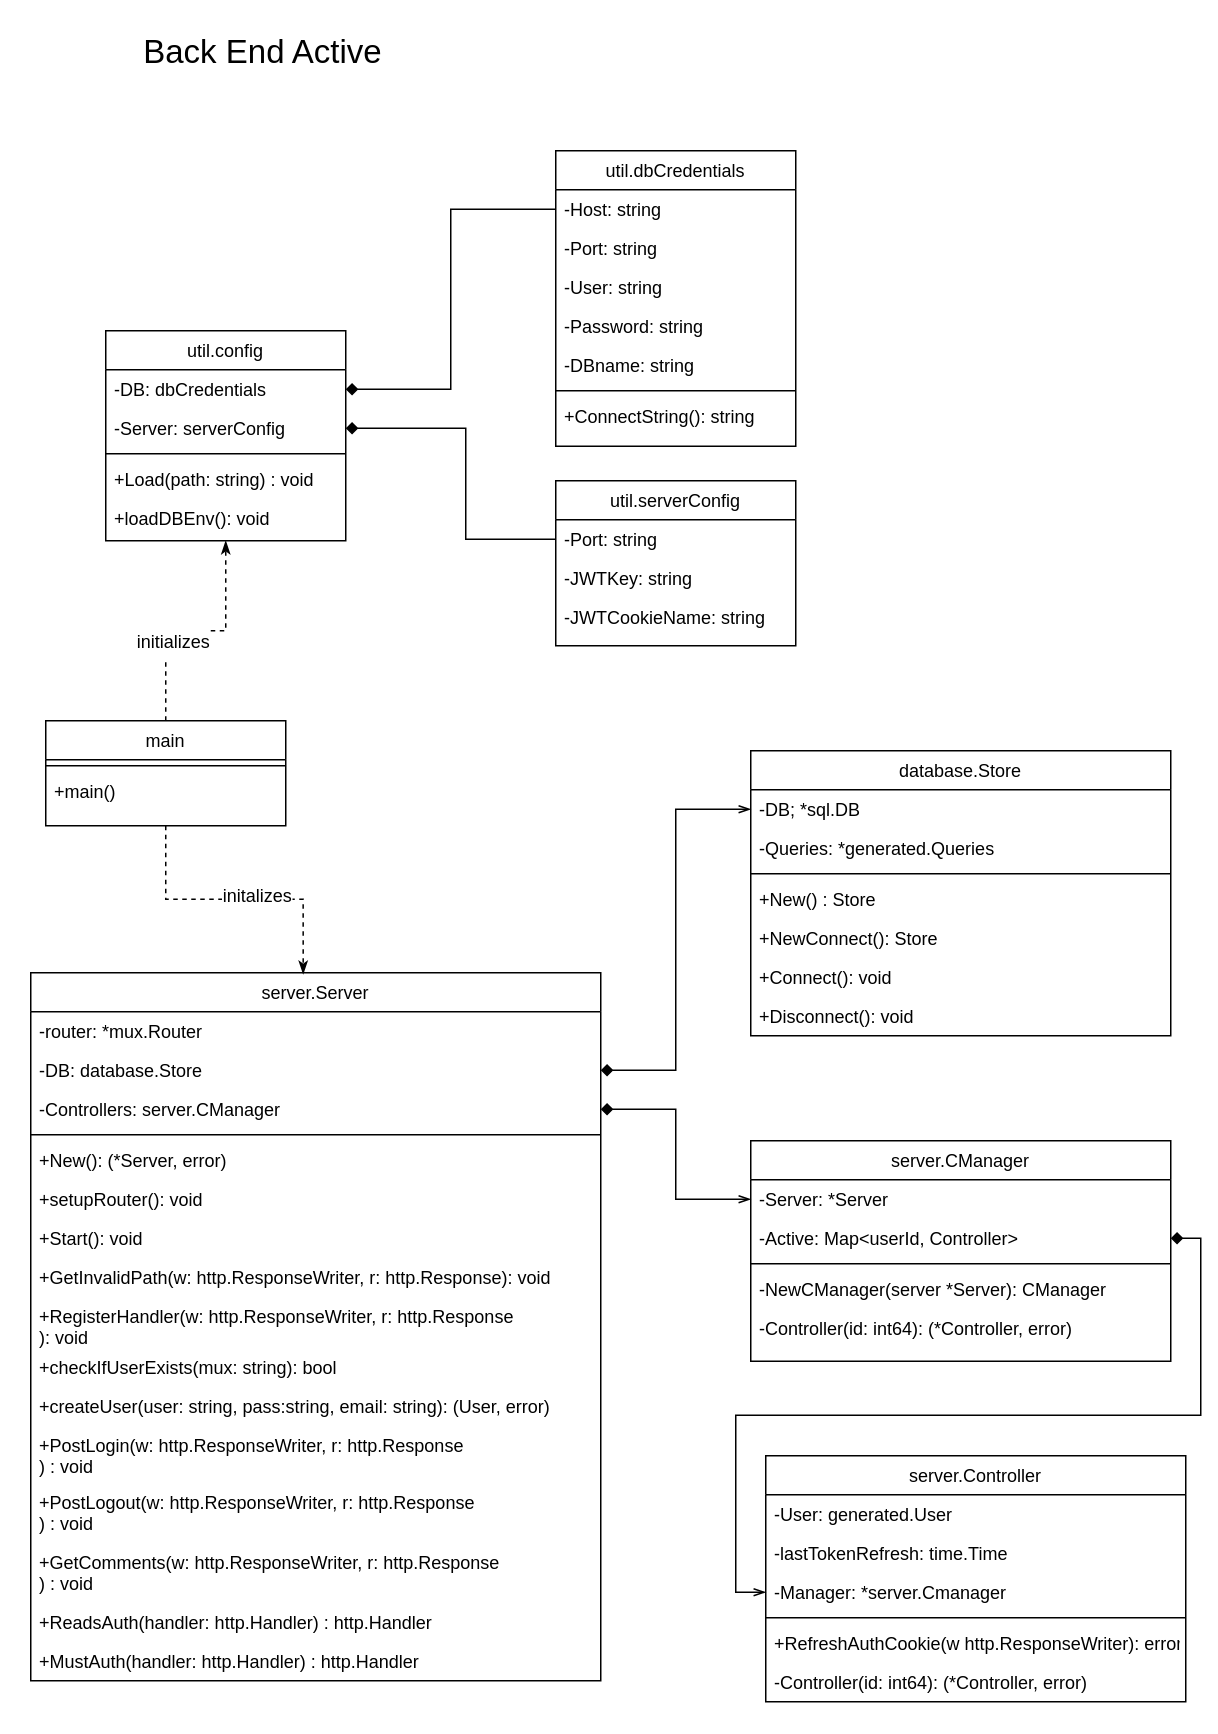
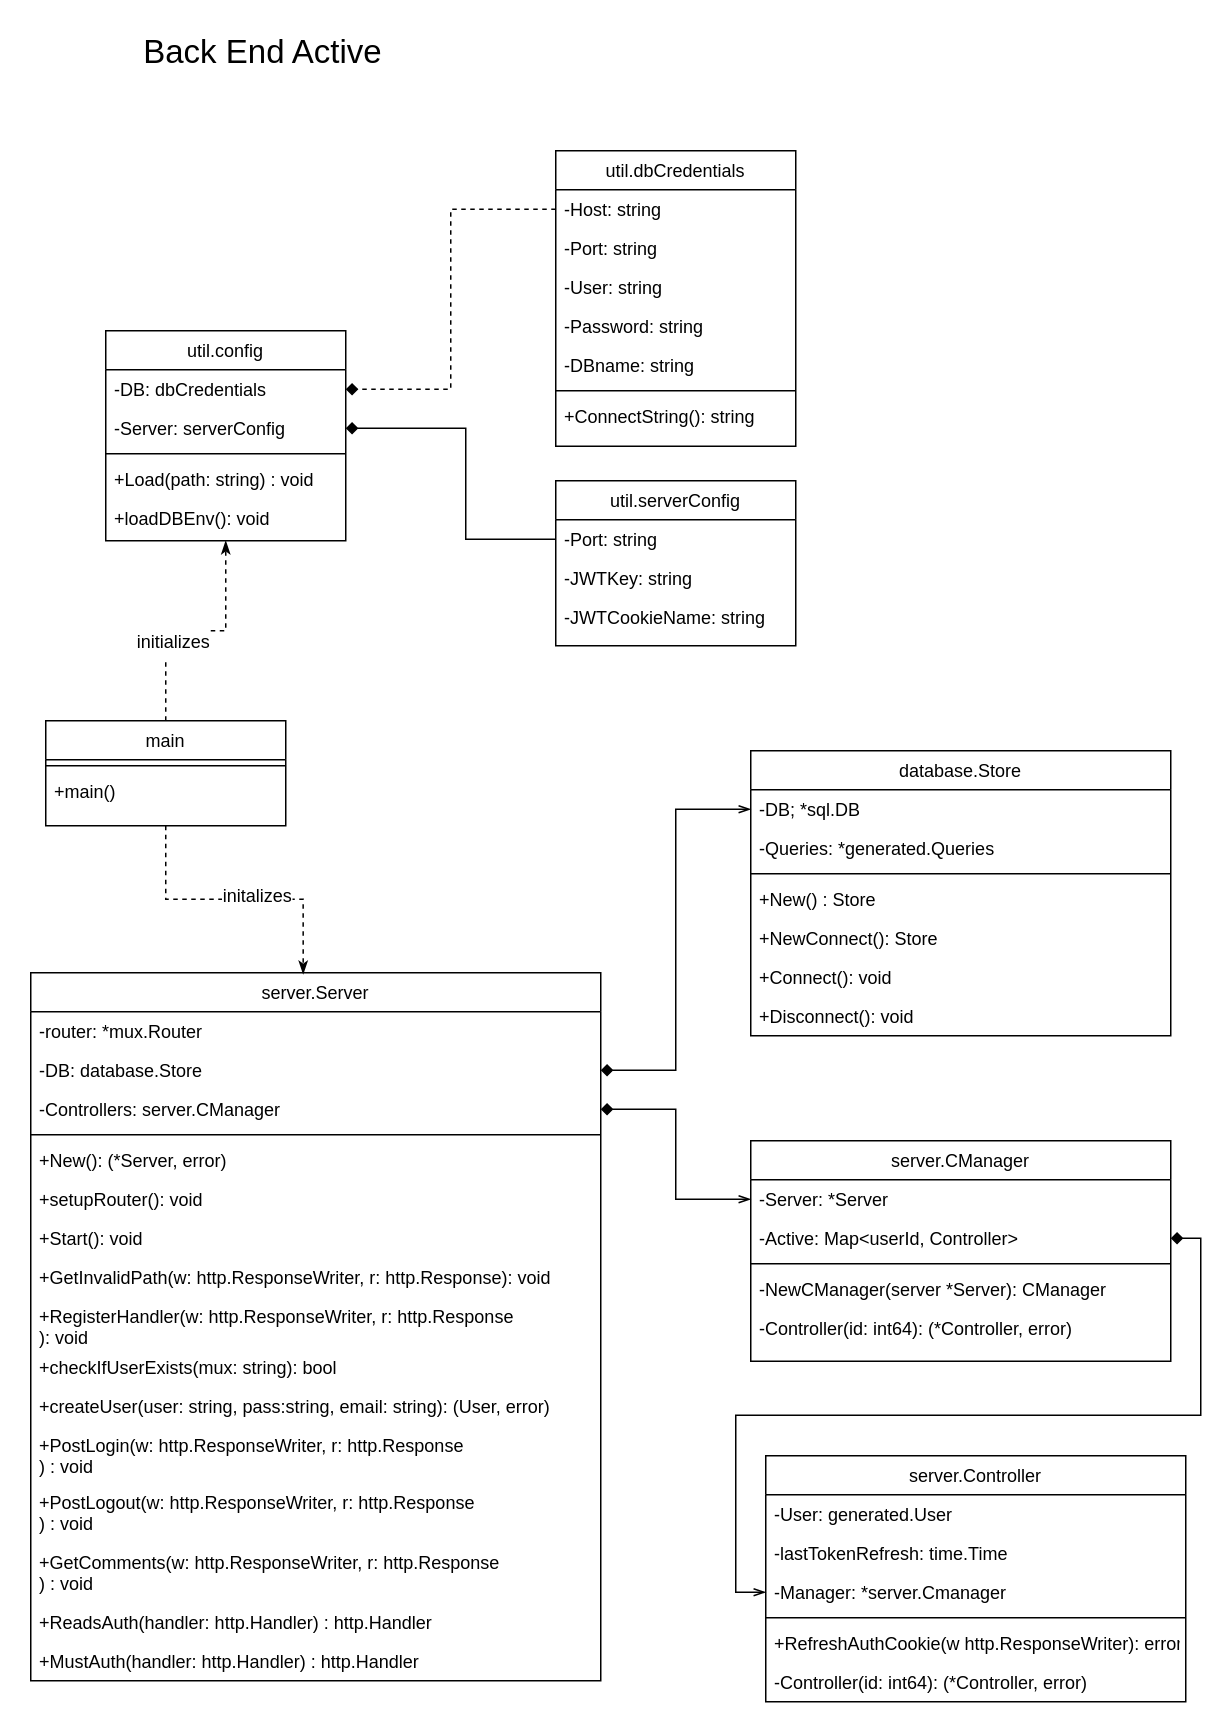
(451, 294) -> (451, 294)
